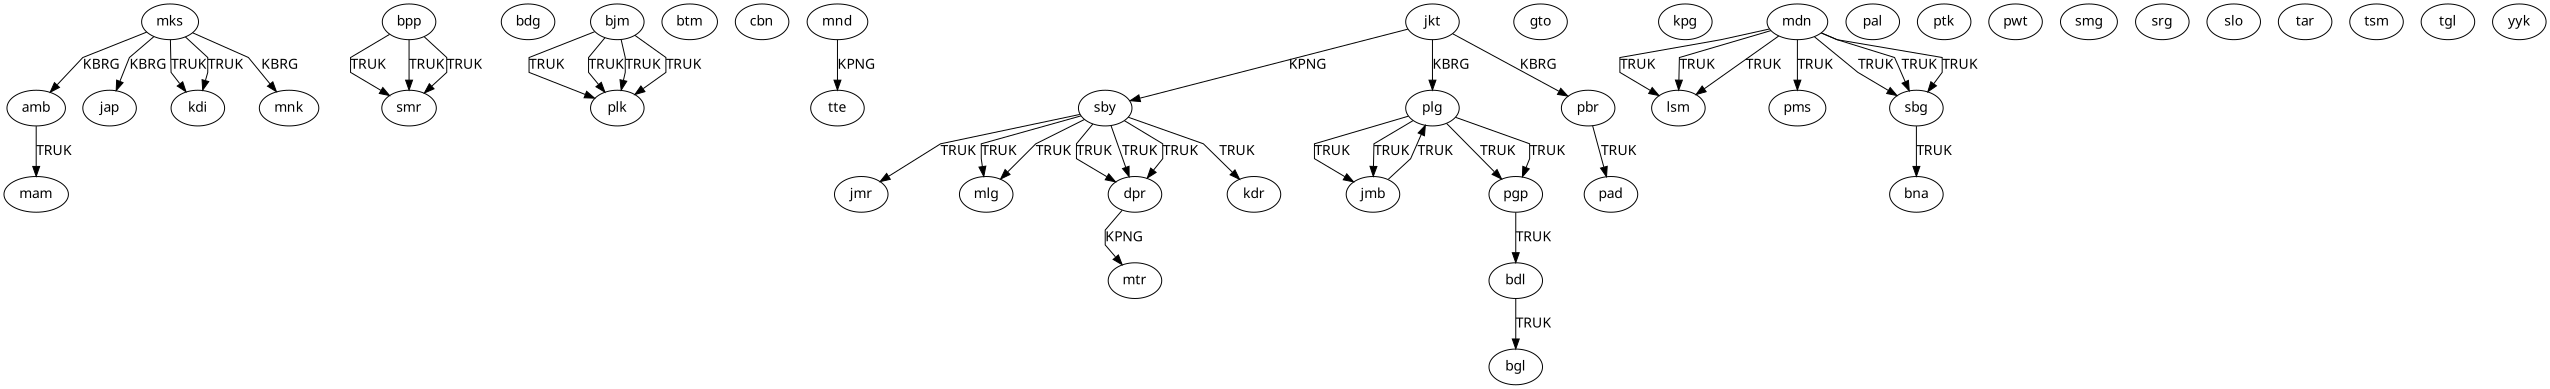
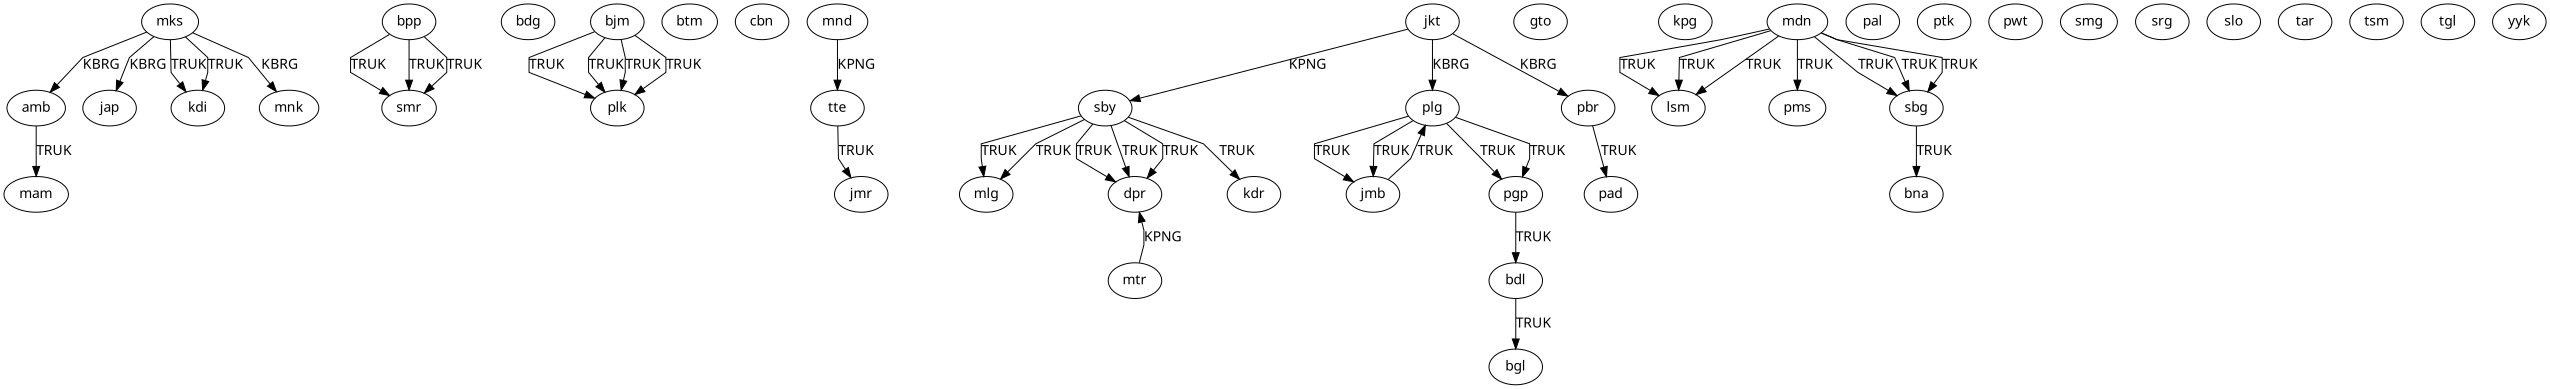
(980, 135) -> (838, 149)
(1105, 232) -> (1144, 243)
